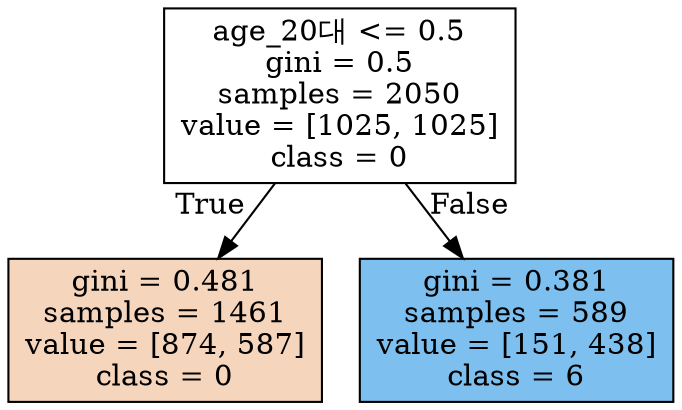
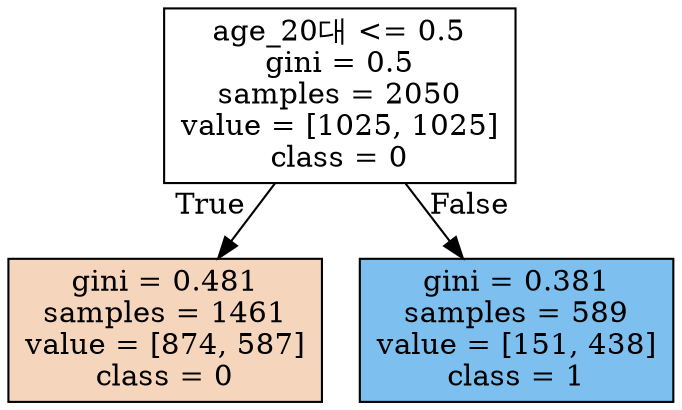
(517, 330) -> (517, 330)
